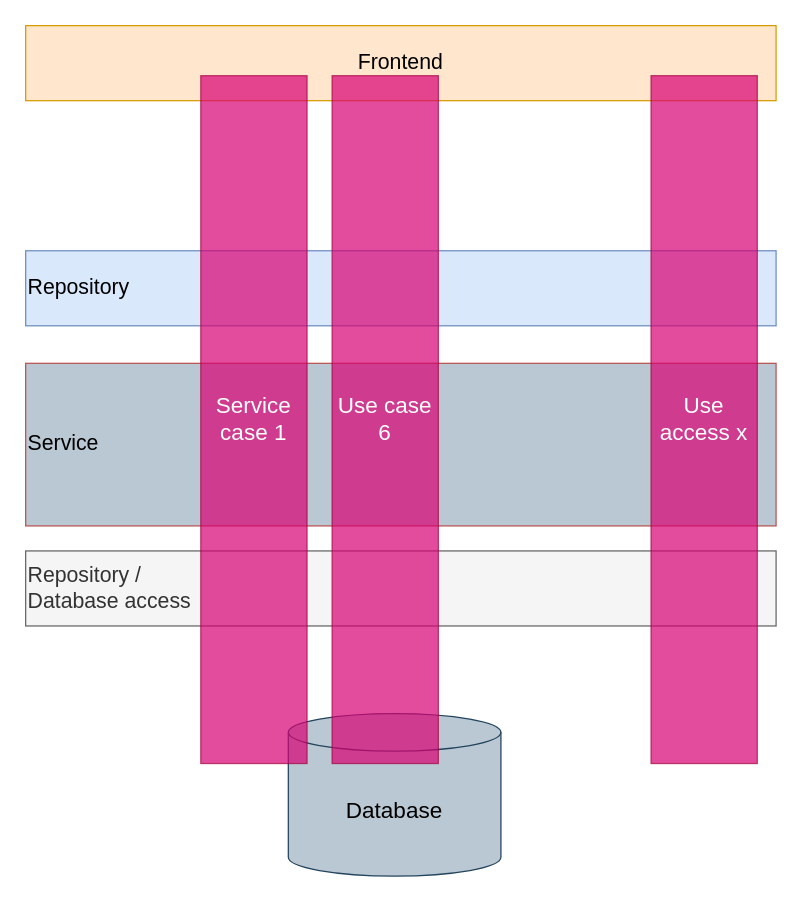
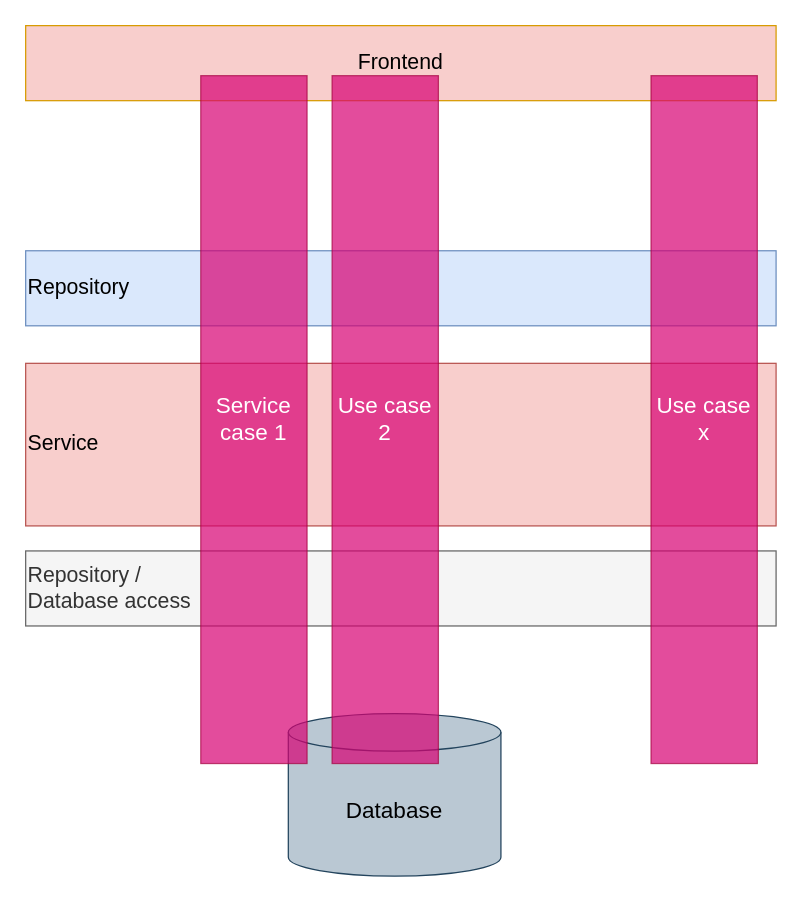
(401, 63) -> (401, 63)
(385, 419) -> (385, 419)
(704, 419) -> (704, 419)
(56, 444) -> (56, 444)
